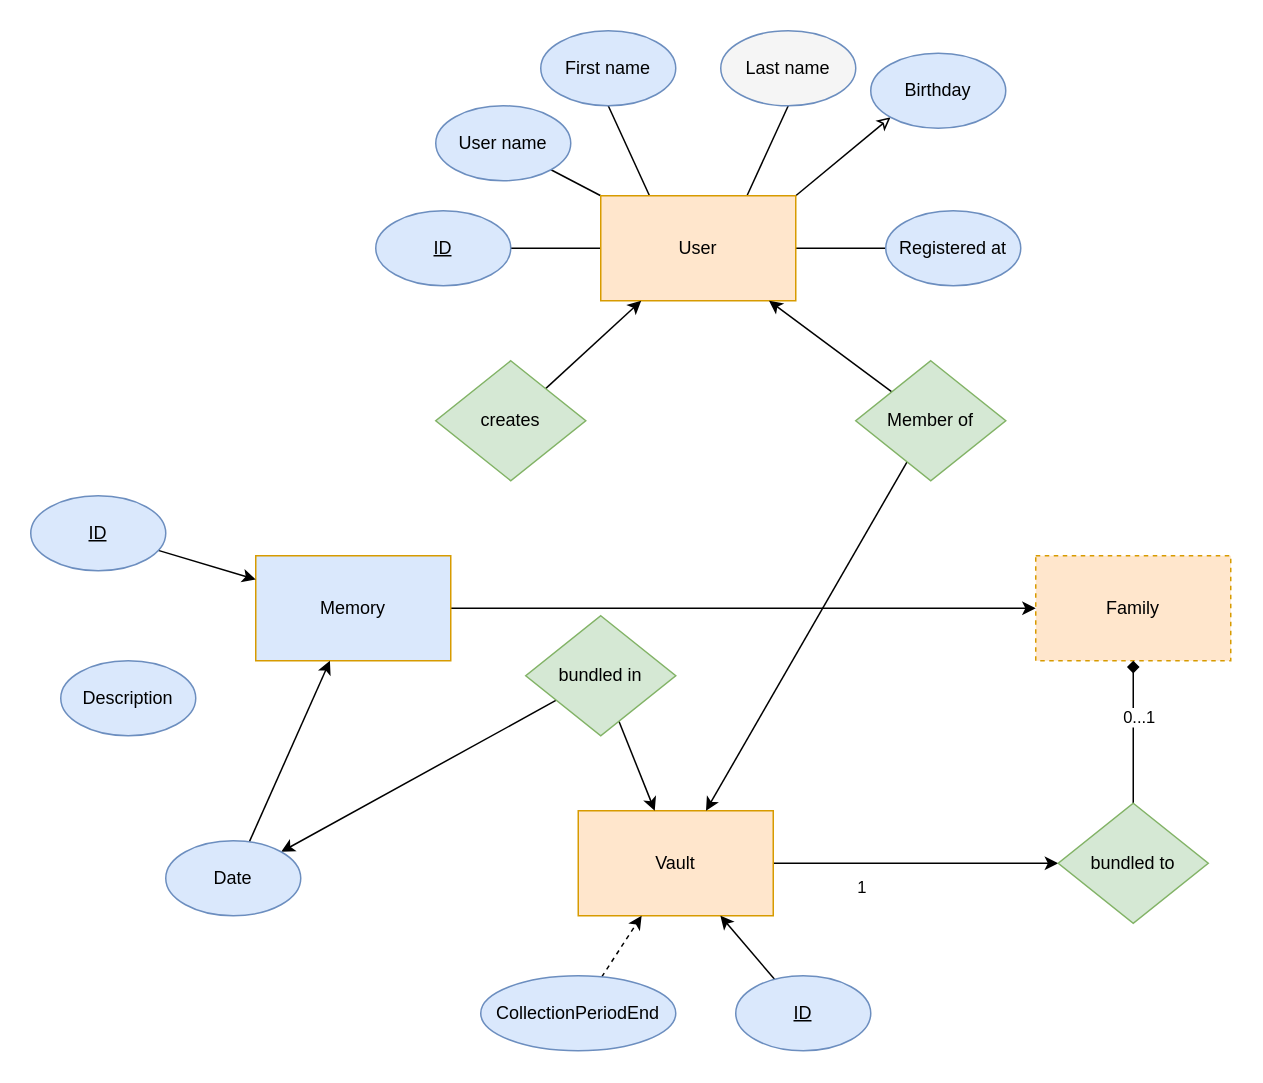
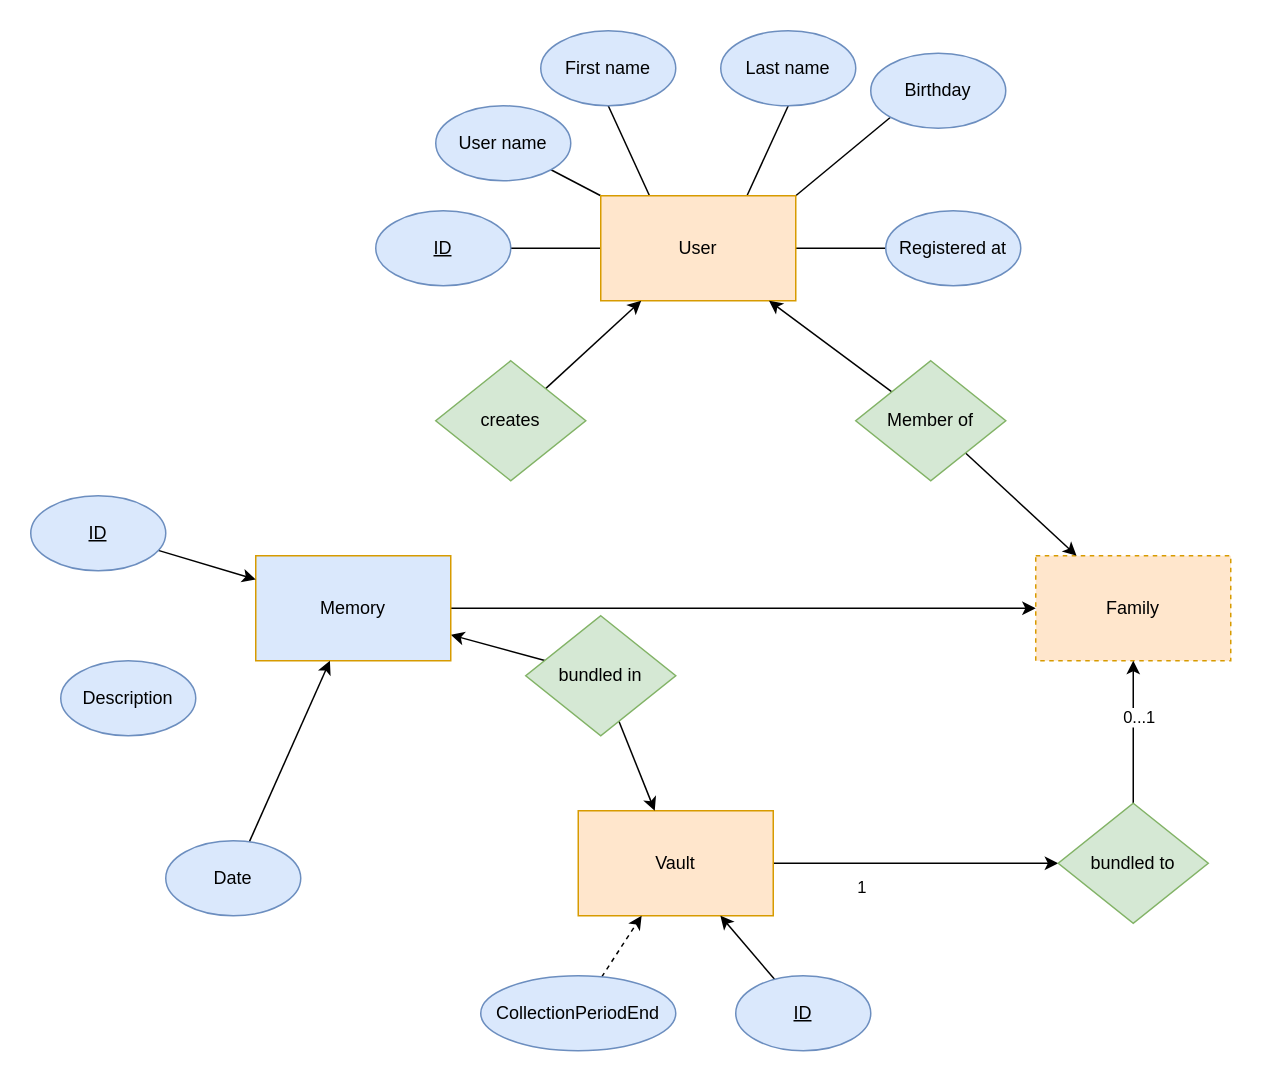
(788, 68) -> (788, 68)
(882, 125) -> (885, 122)
(809, 632) -> (1017, 501)
(1133, 673) -> (1133, 672)
(423, 774) -> (503, 649)
